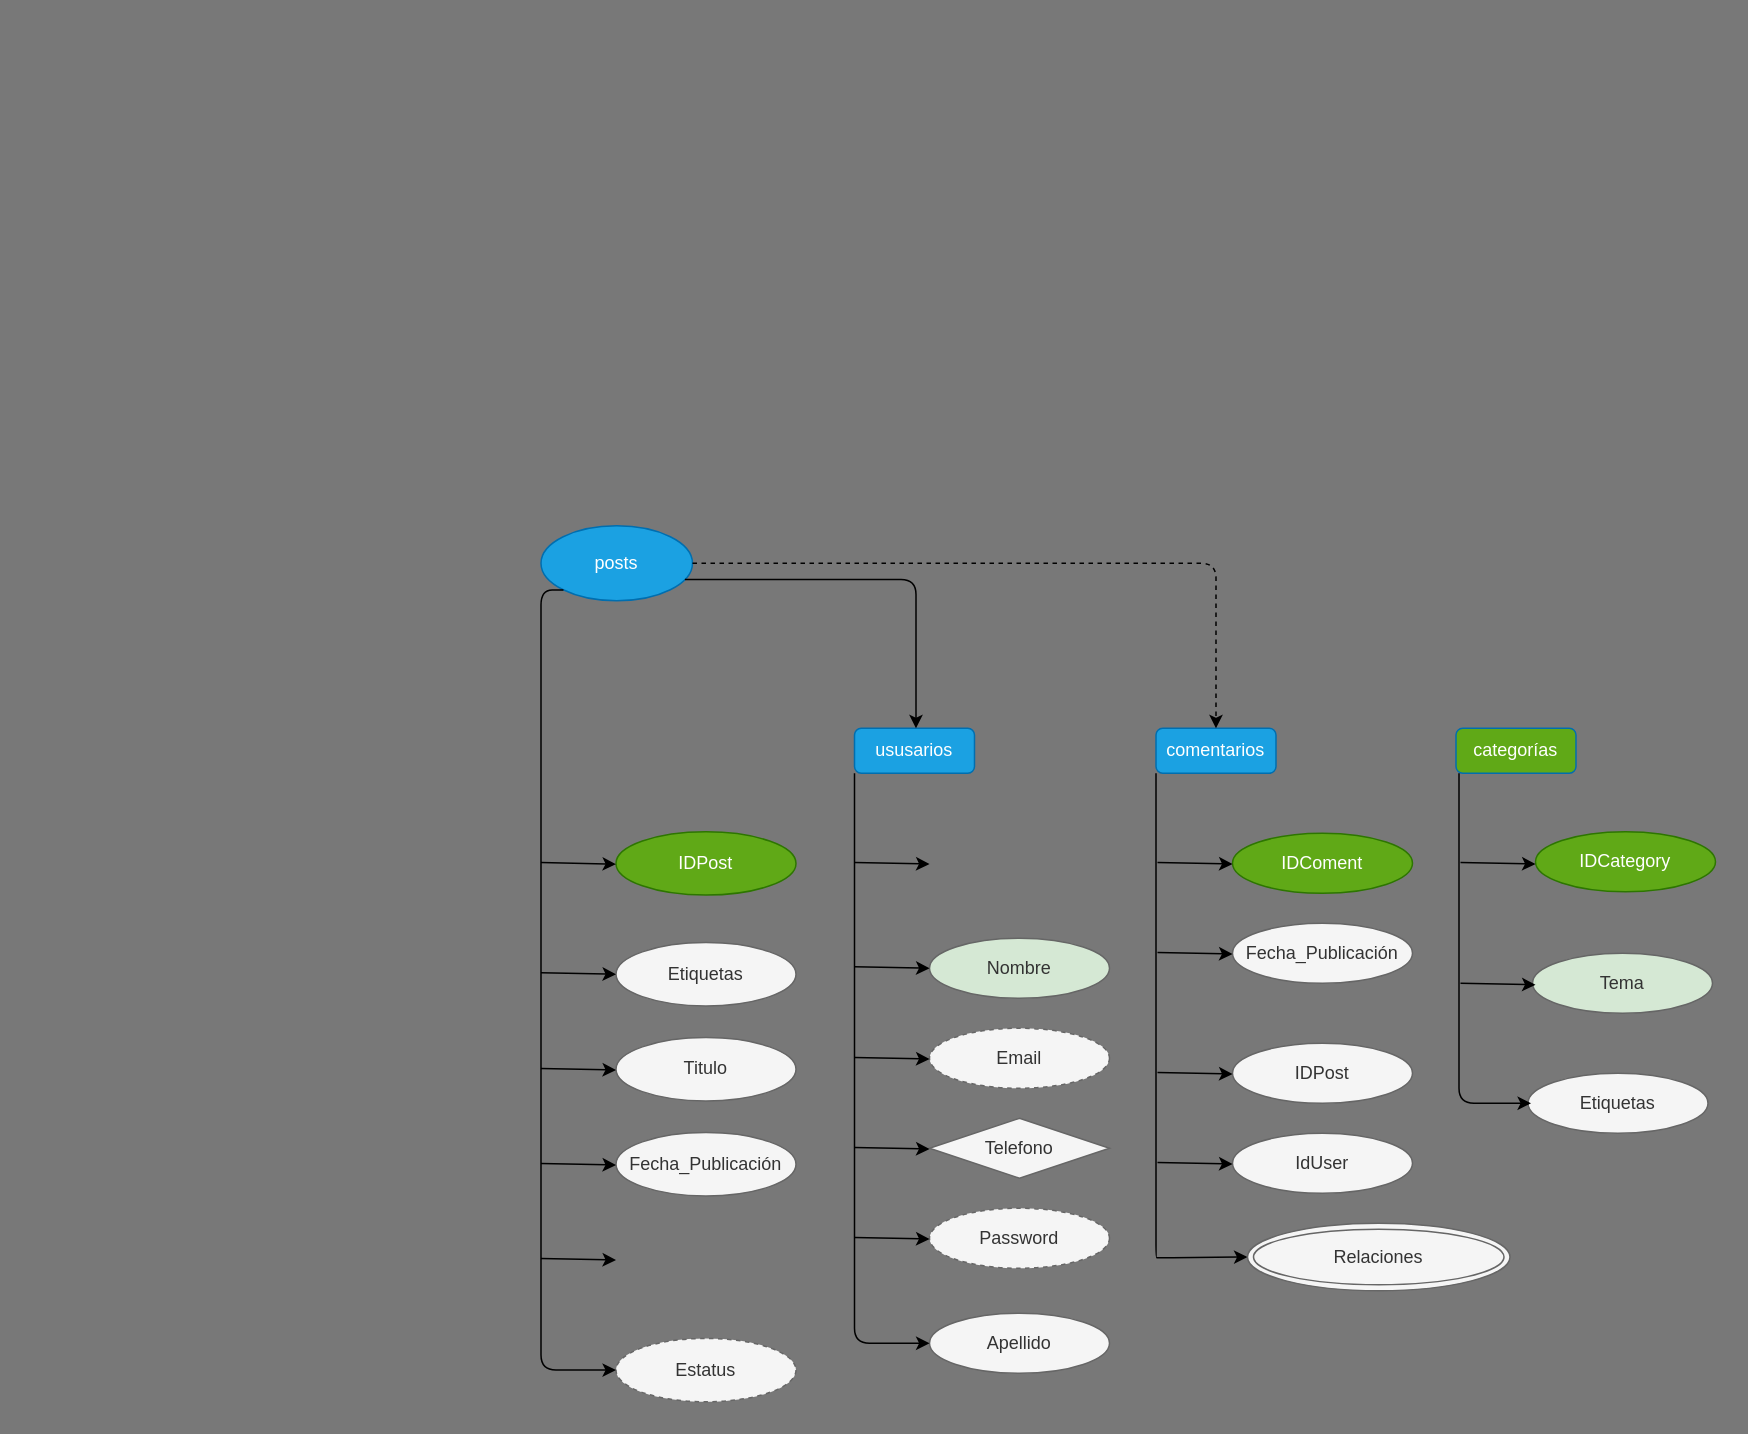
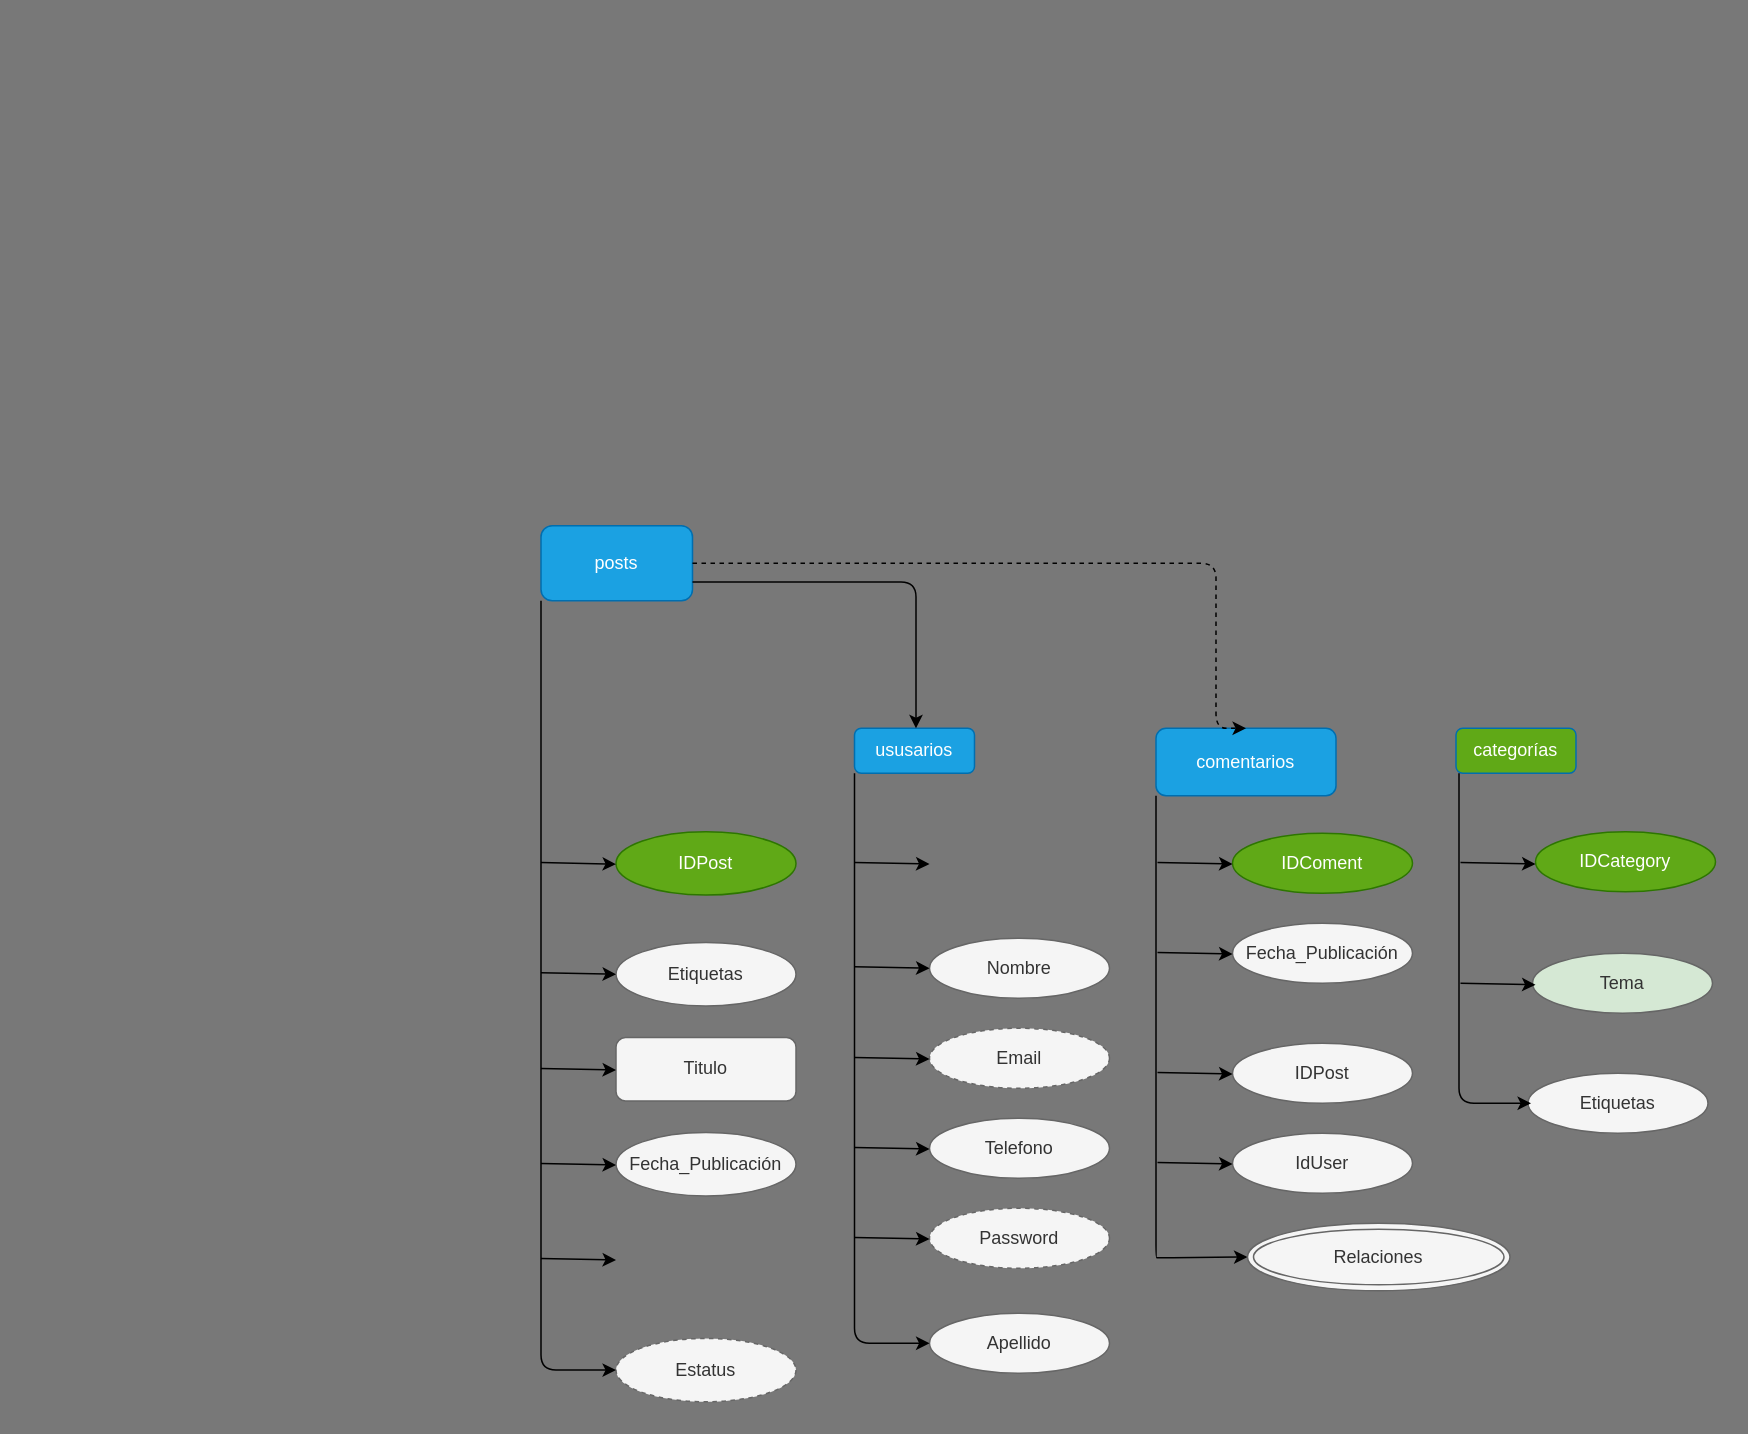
(617, 563) -> (617, 563)
(1216, 751) -> (1246, 762)
(1019, 968) -> (1019, 968)
(706, 1069) -> (706, 1069)
(1019, 1148) -> (1019, 1148)
